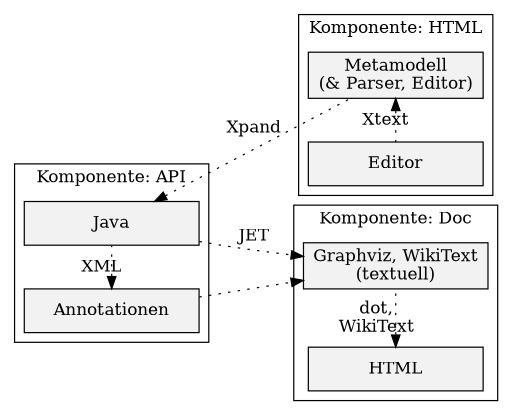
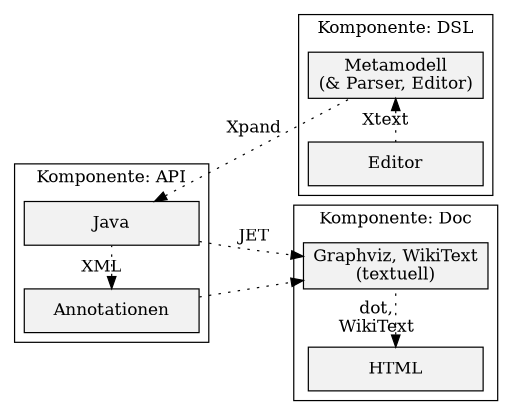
(396, 29) -> (396, 29)
